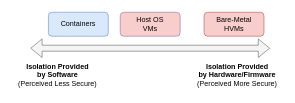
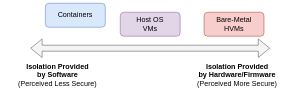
(78, 24) -> (75, 15)
(150, 24) -> (150, 24)
